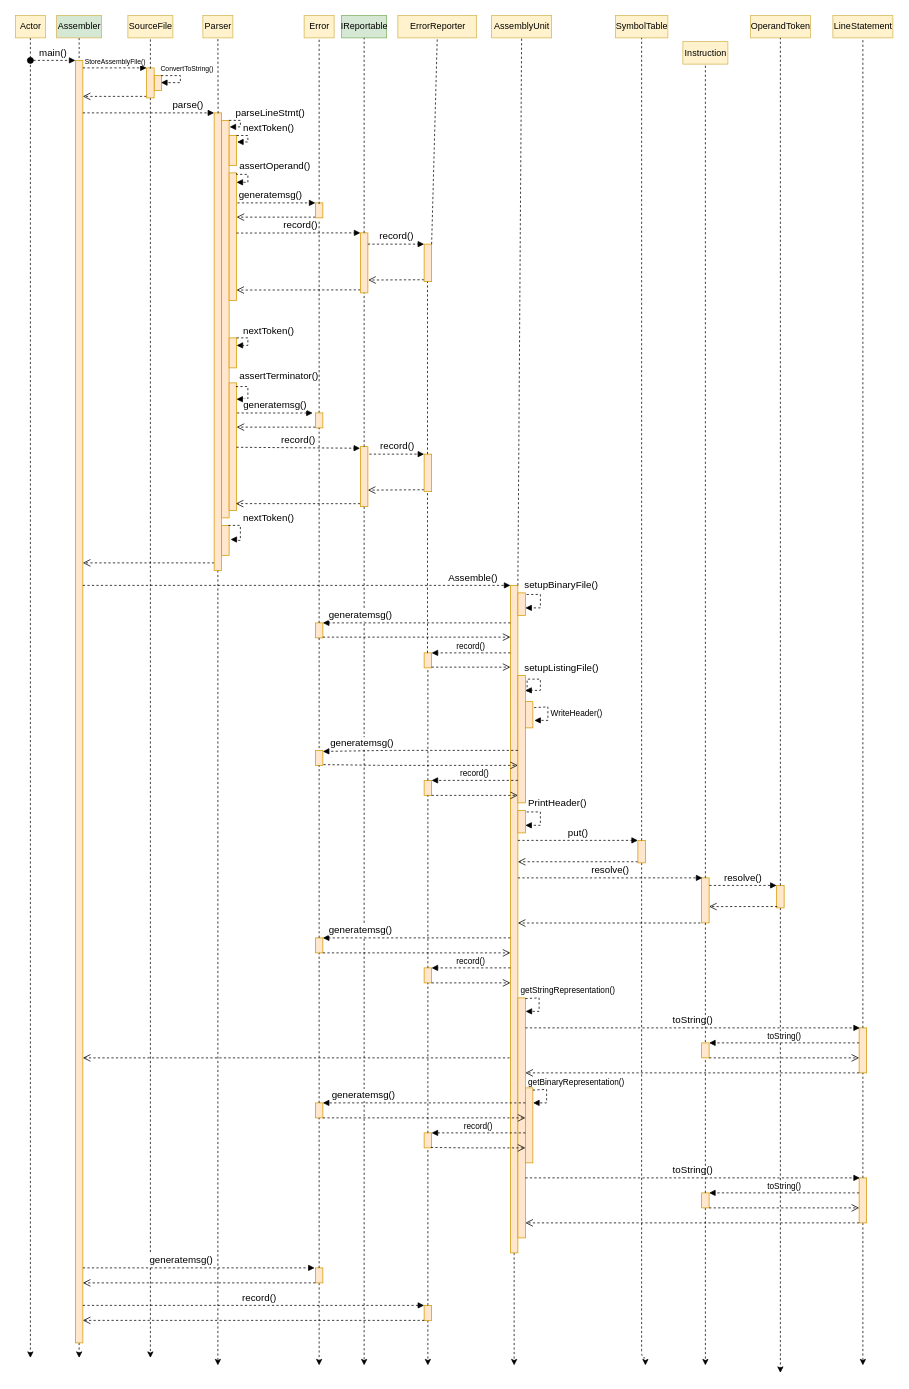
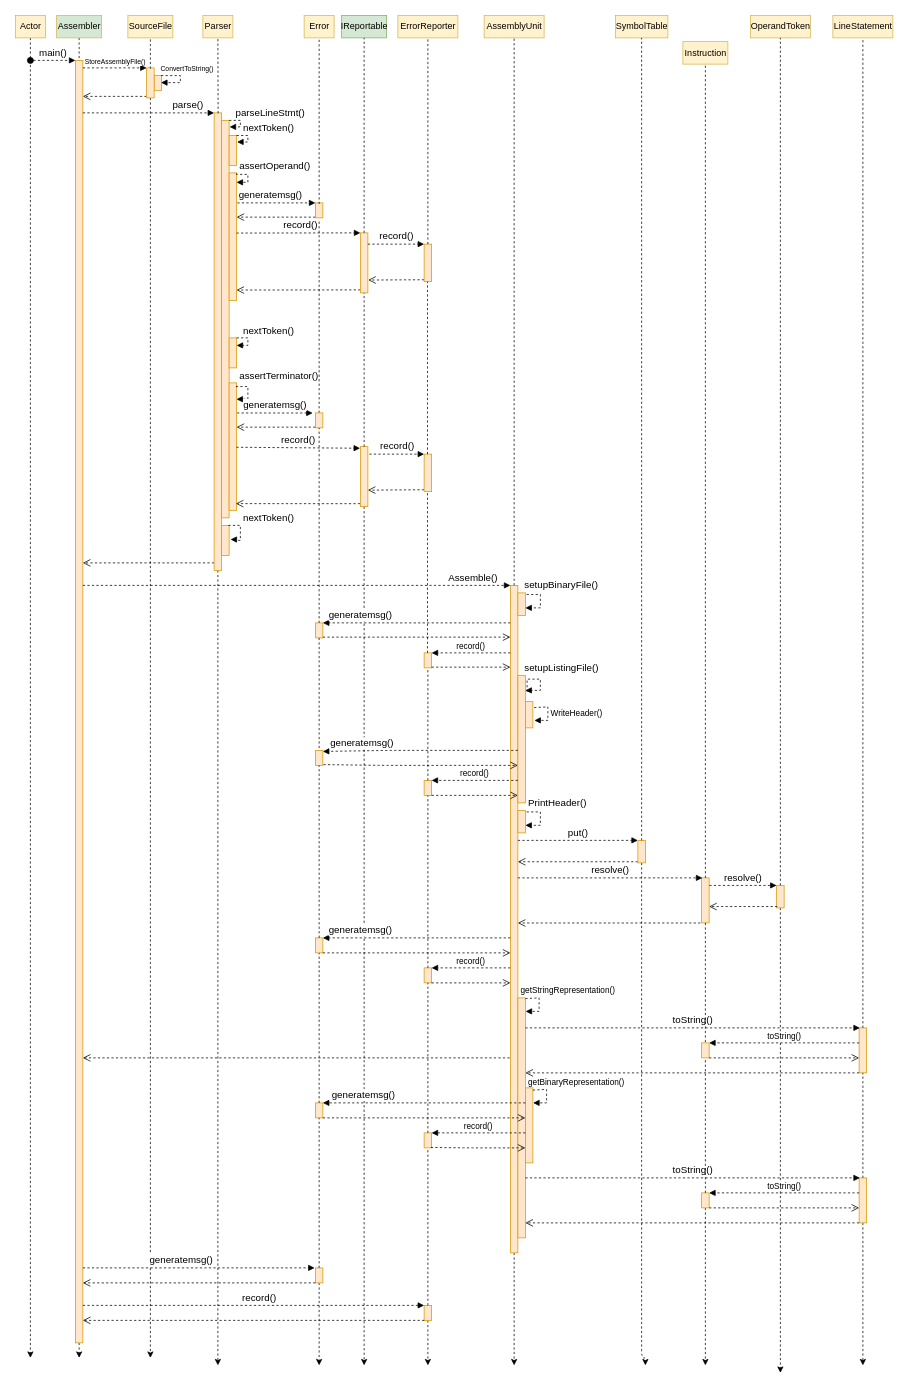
(437, 27) -> (428, 27)
(522, 27) -> (514, 27)
